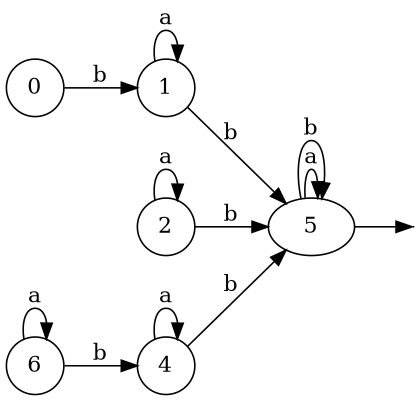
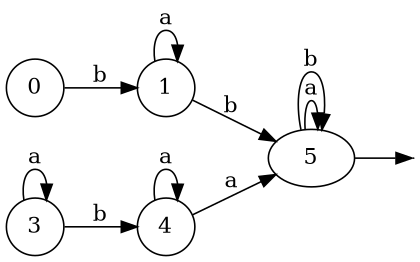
(166, 227) -> none
(232, 285) -> (232, 181)
(35, 366) -> (35, 227)
